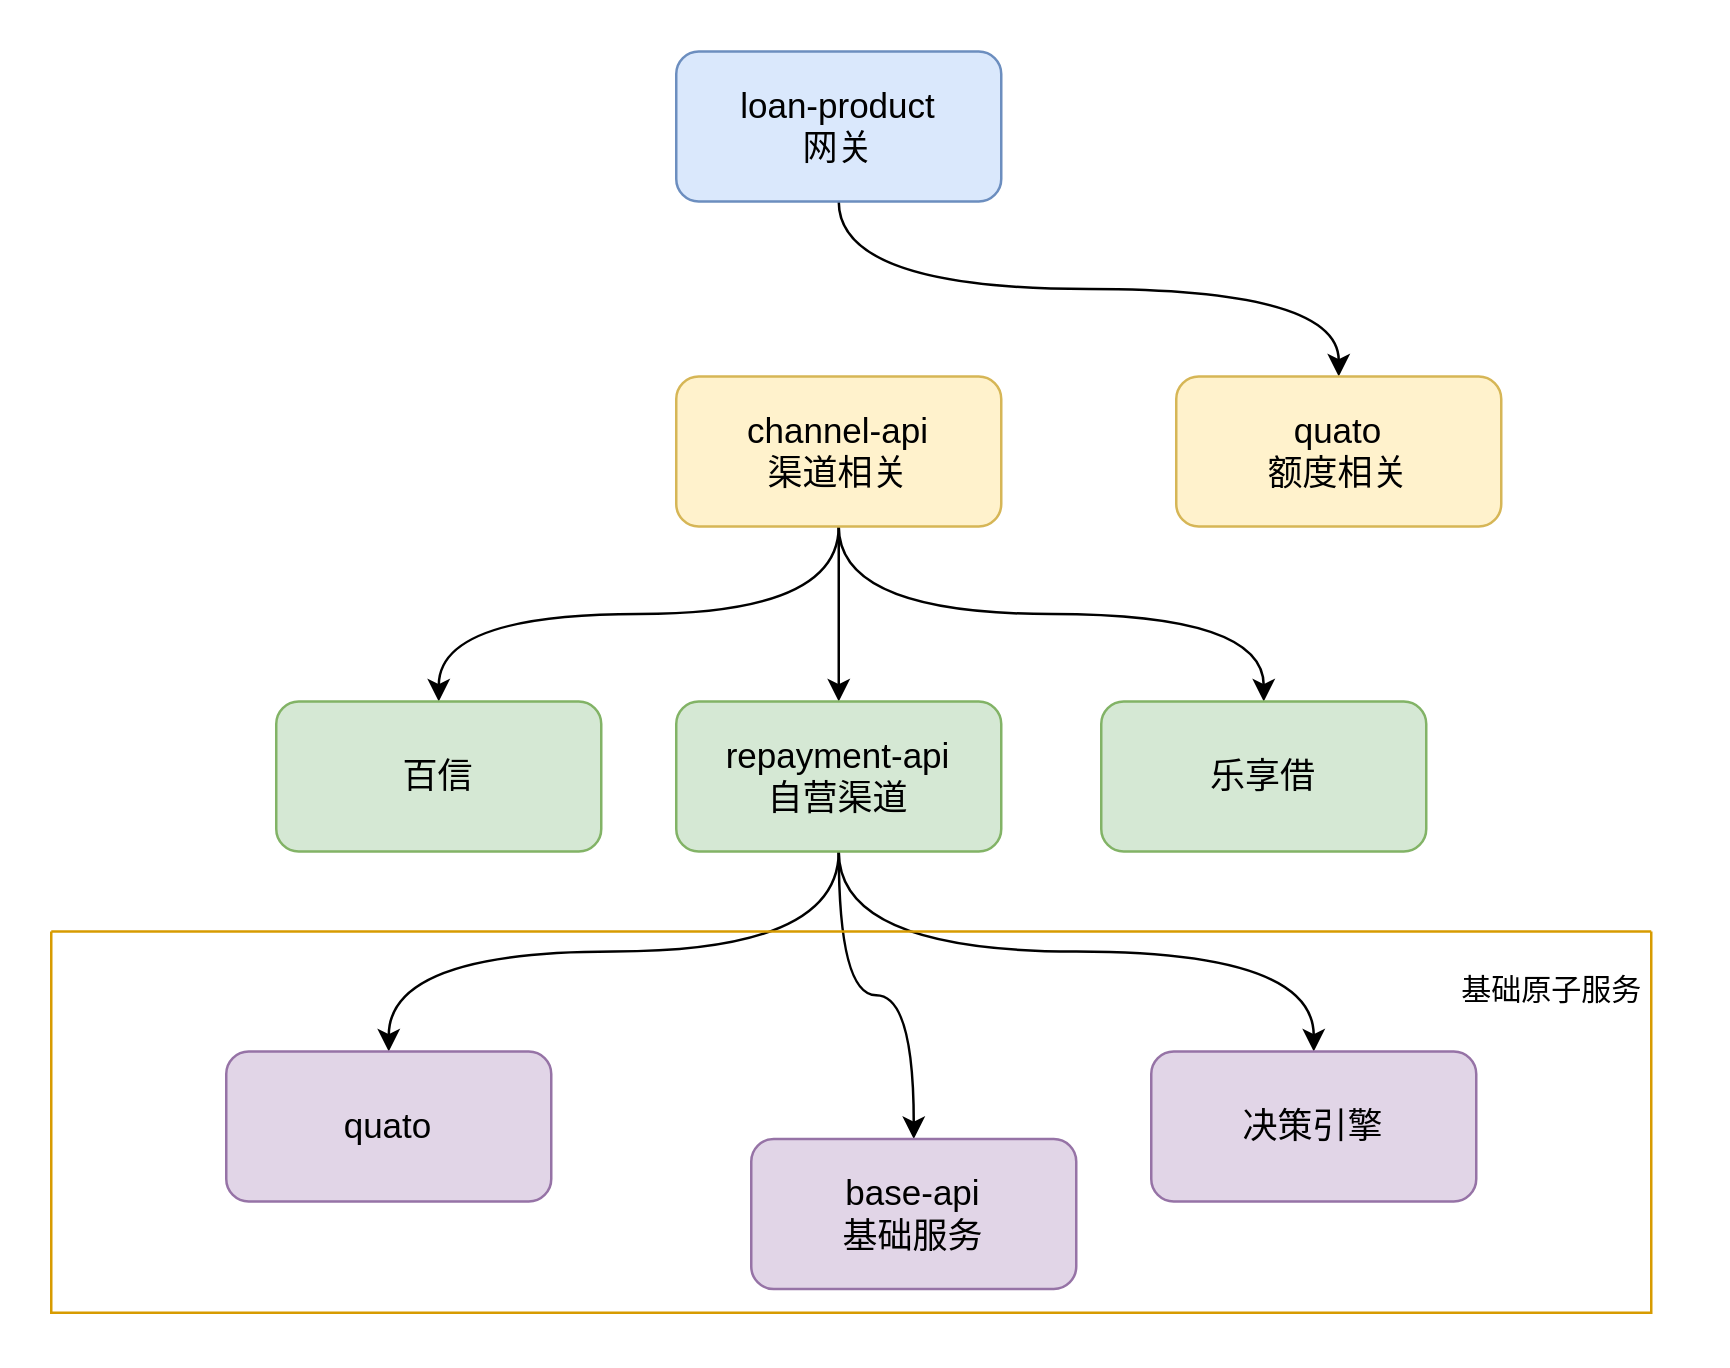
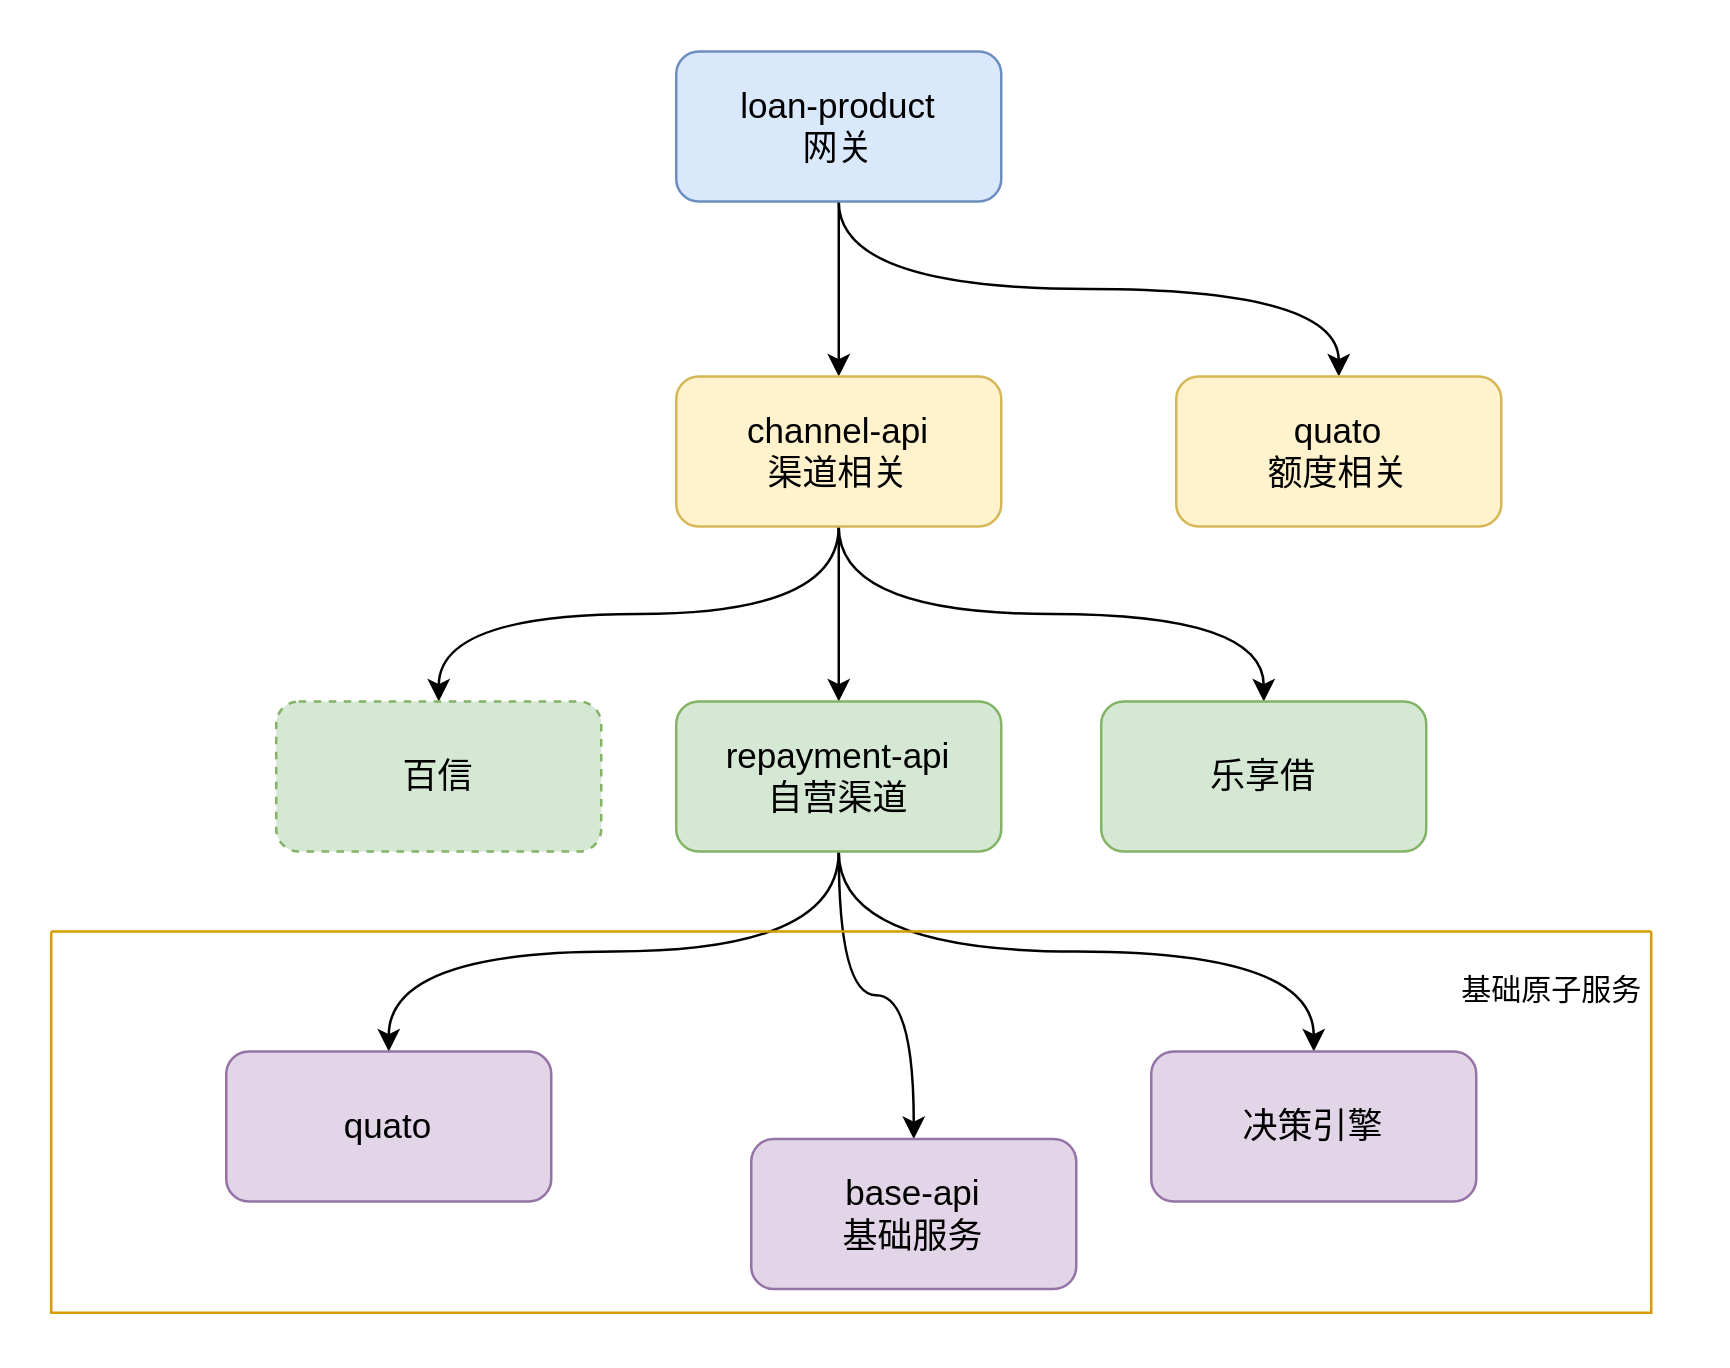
none -> (839, 290)
(439, 776) -> (439, 776)
